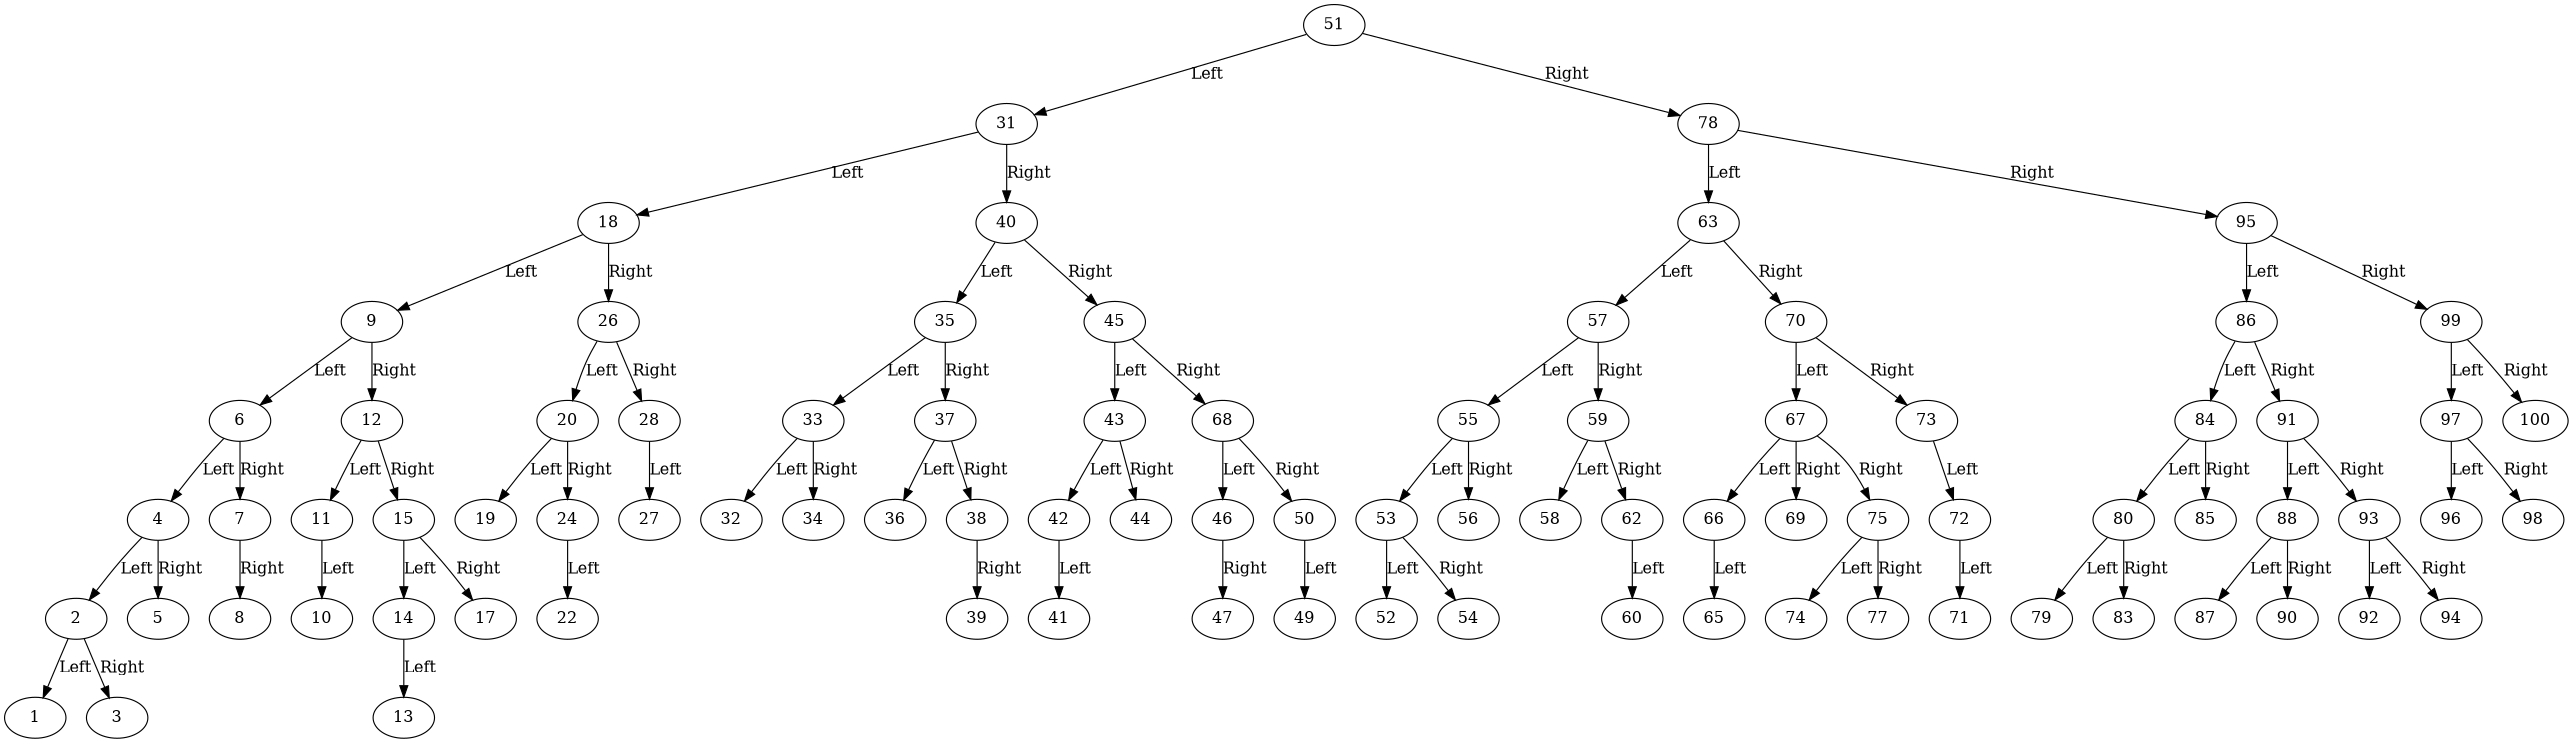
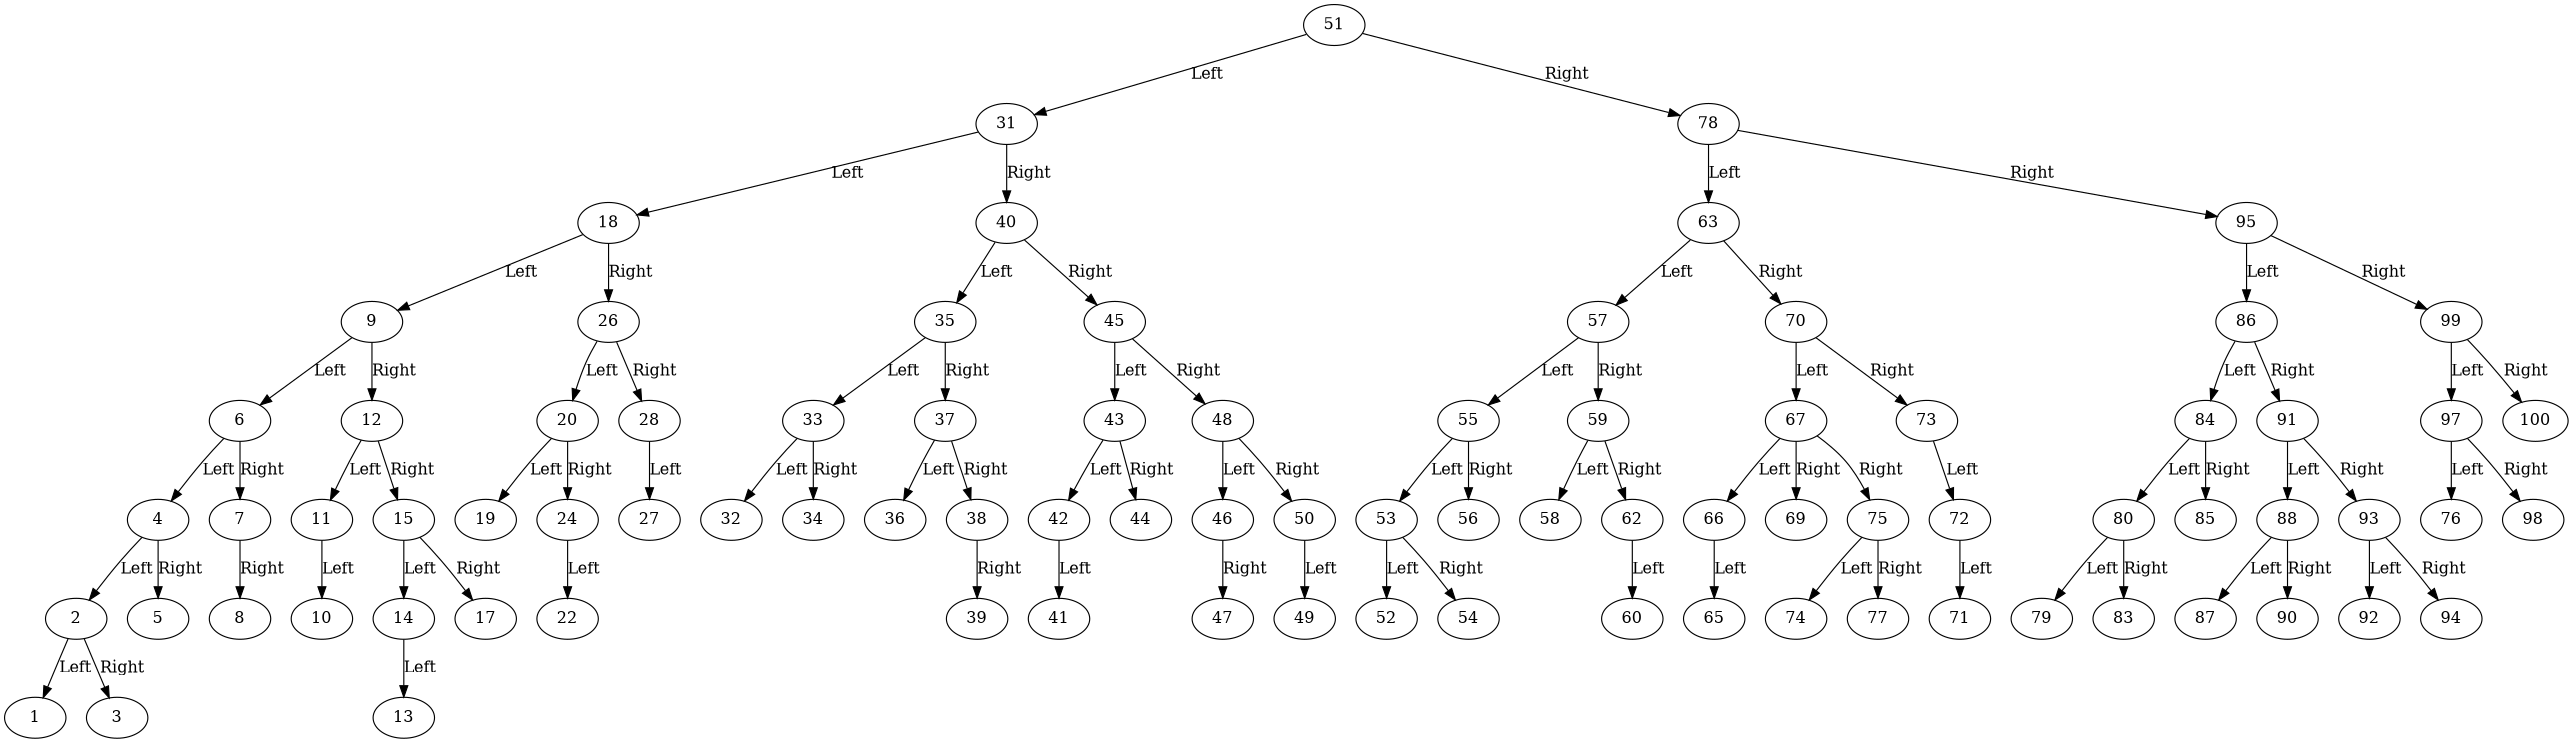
(1223, 421) -> (1223, 421)
(2451, 520) -> (2451, 520)
